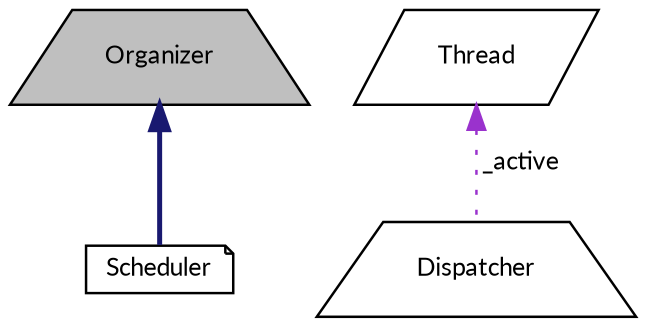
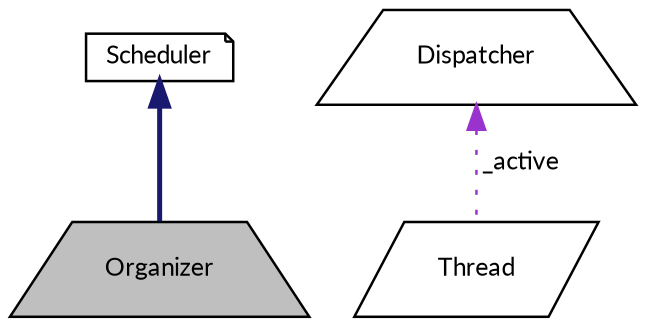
(476, 176) -> (476, 176)
(160, 187) -> (160, 164)
